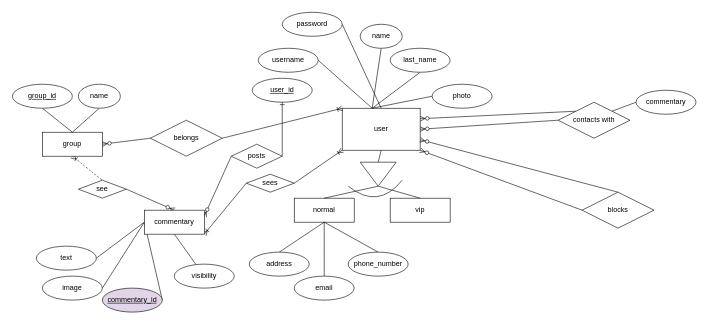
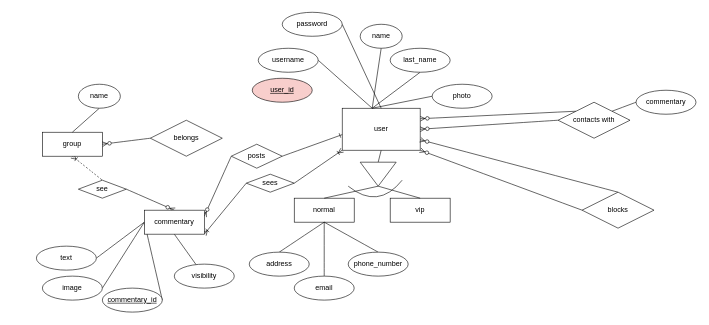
(282, 90) -> (282, 90)
(42, 96) -> none
(57, 120) -> none
(284, 123) -> none
(282, 128) -> (313, 145)
(132, 300) -> (132, 300)
